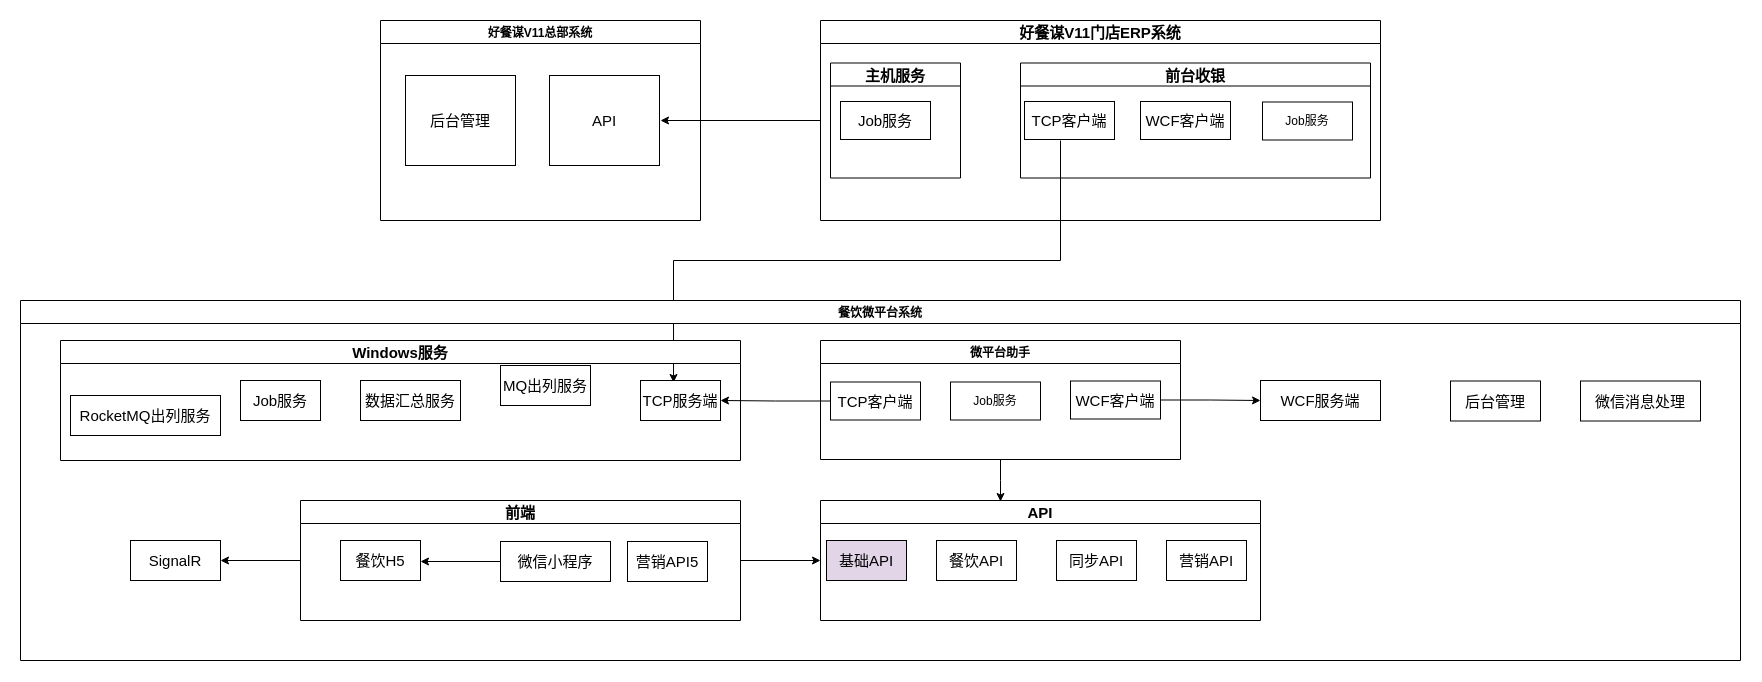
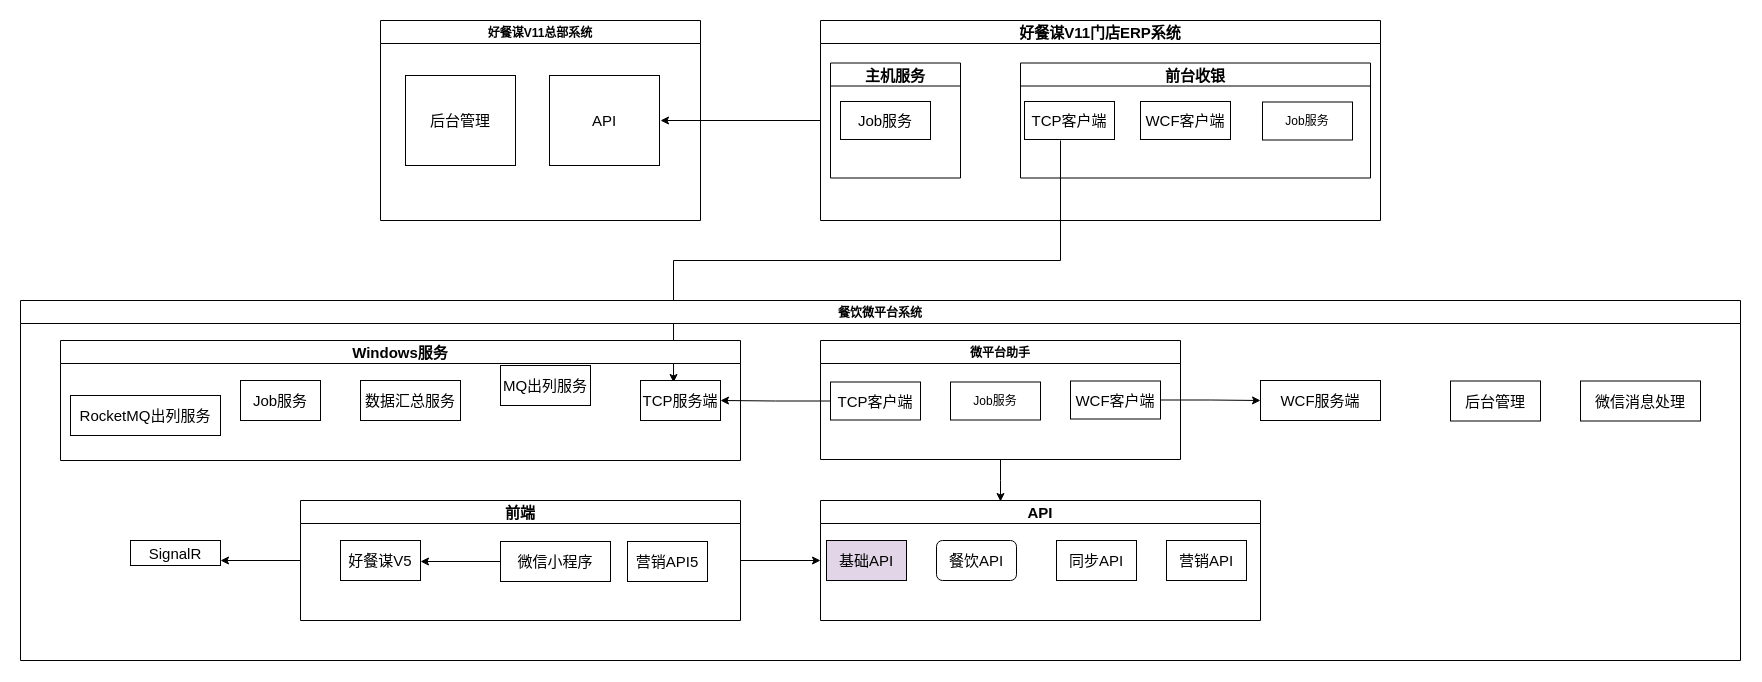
(176, 561) -> (176, 553)
(381, 561) -> (381, 561)
(977, 561) -> (977, 561)
